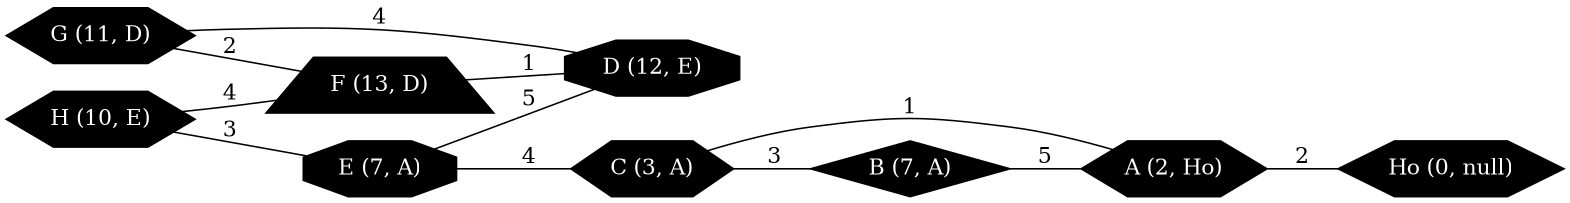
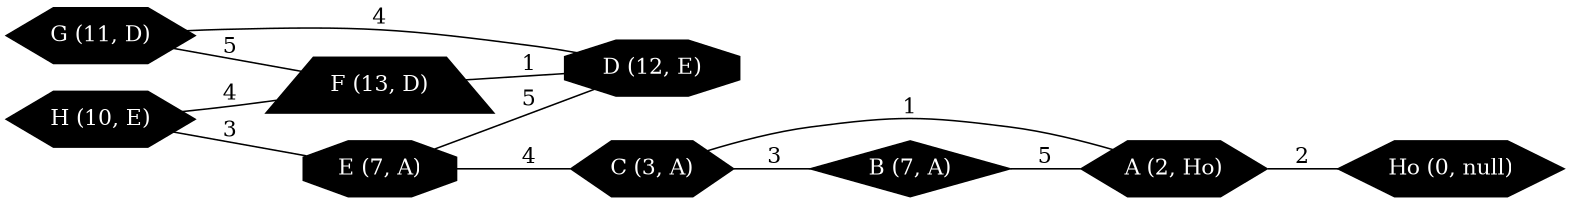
(230, 47) -> (230, 47)
